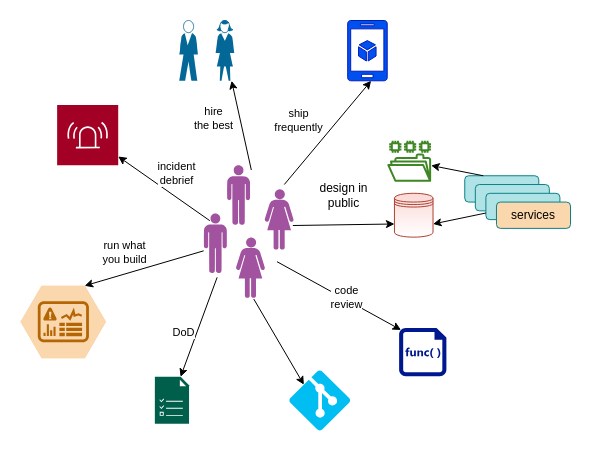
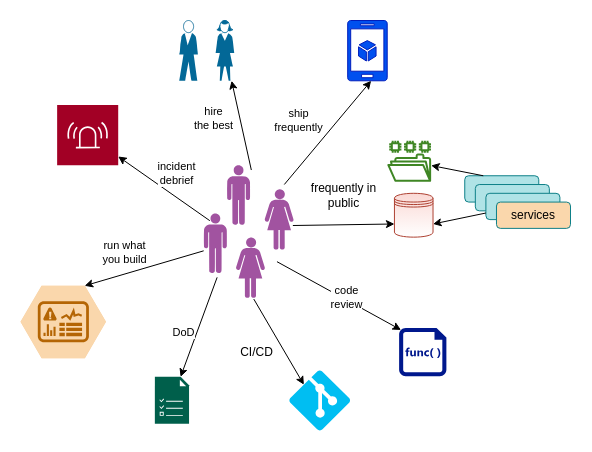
(344, 196) -> (344, 196)
none -> (257, 352)
